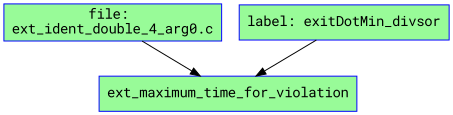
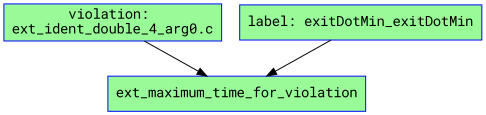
(113, 22) -> (113, 22)
(344, 22) -> (361, 22)
